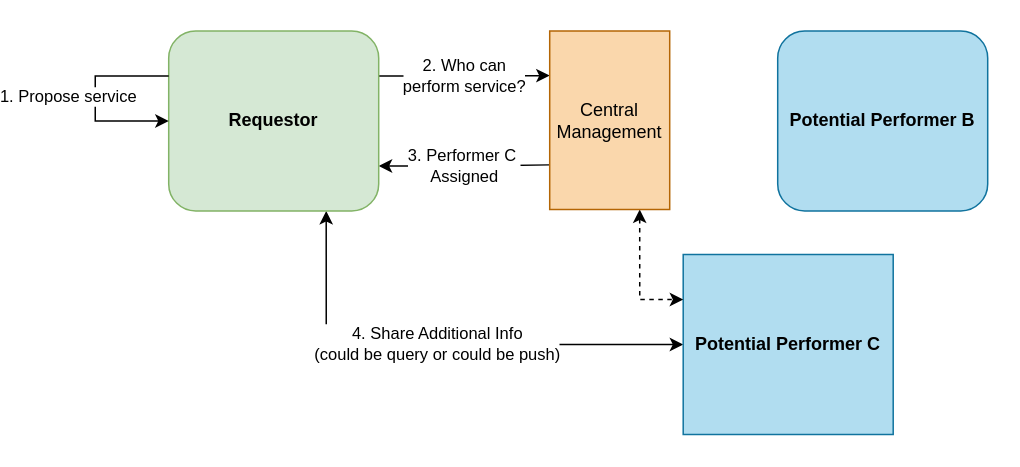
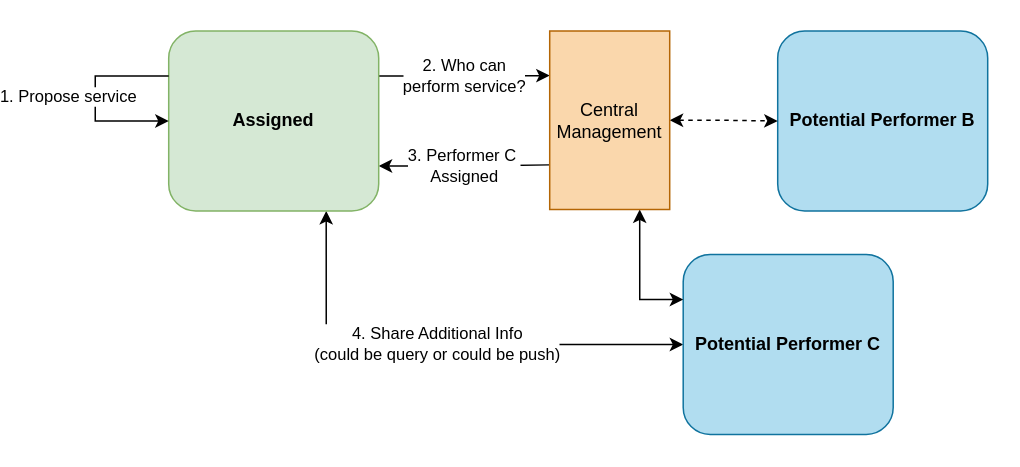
none -> (724, 120)
(274, 121) -> (274, 121)
(640, 277) -> (640, 277)
(788, 344) -> (788, 344)
